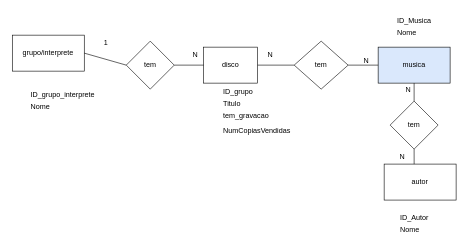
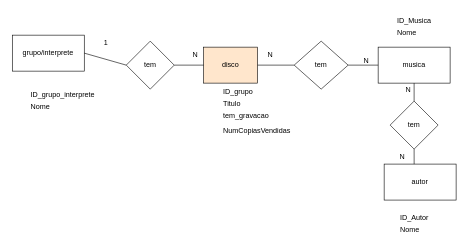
(231, 65) -> (231, 65)
(414, 65) -> (414, 65)
